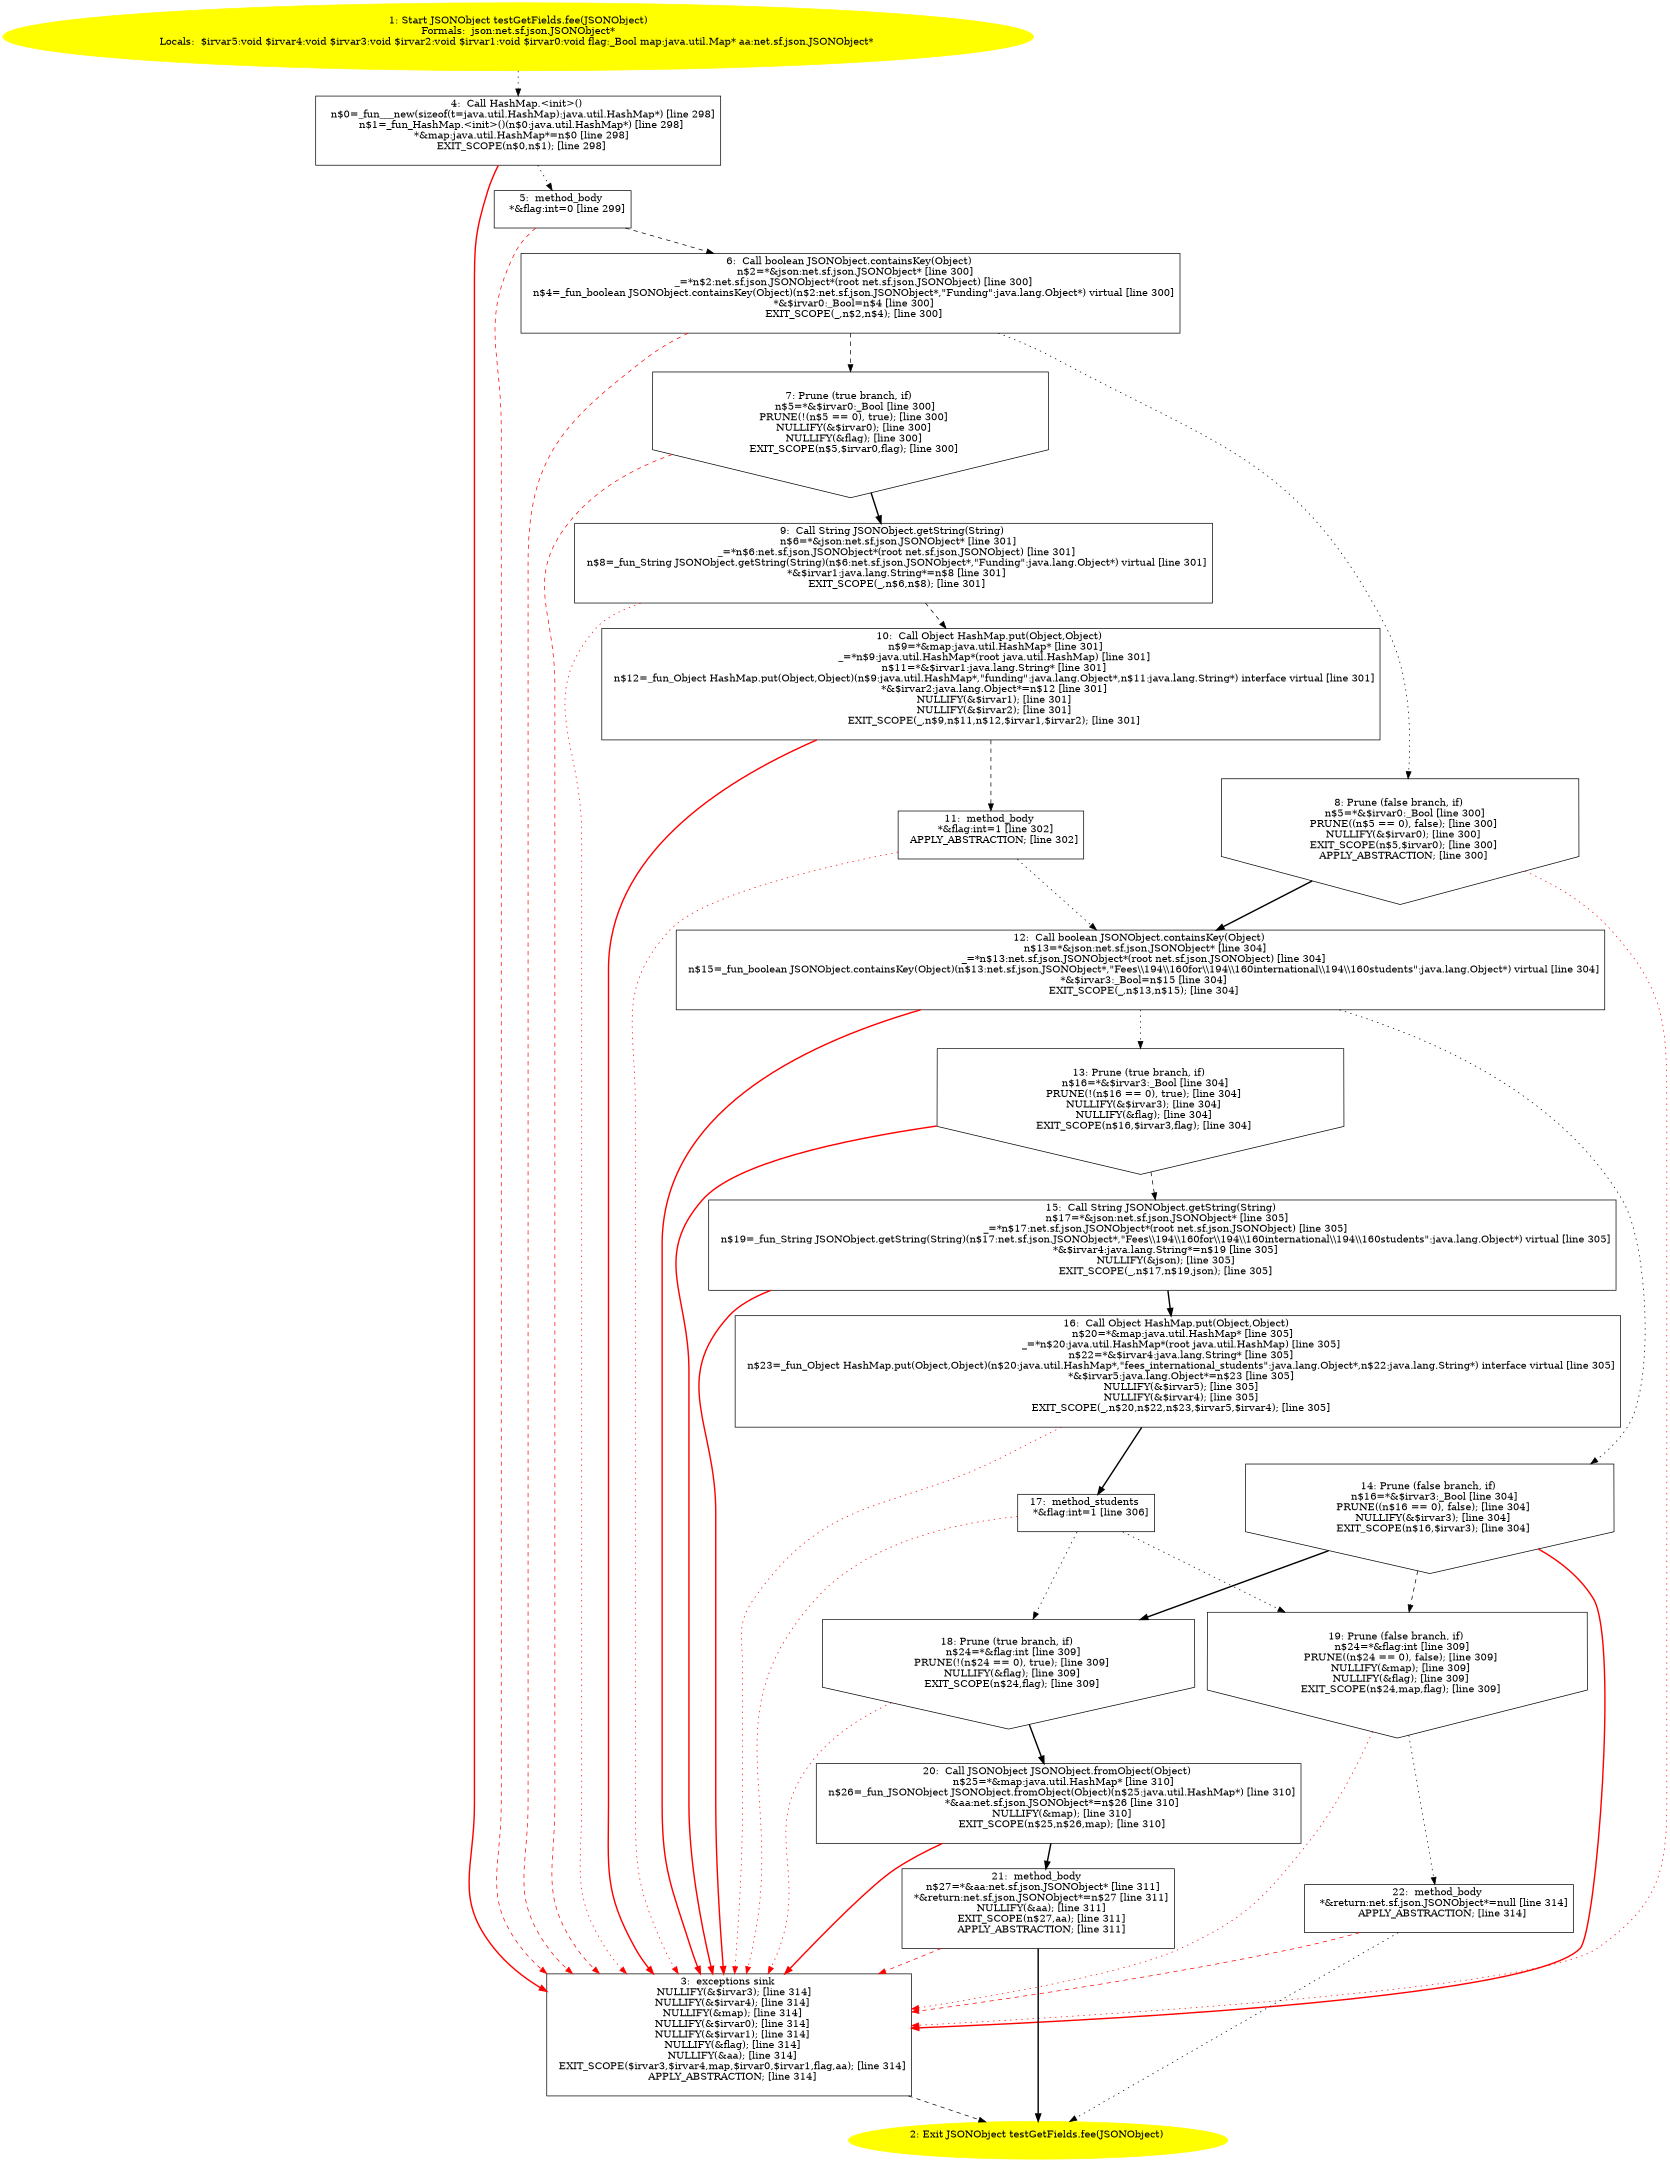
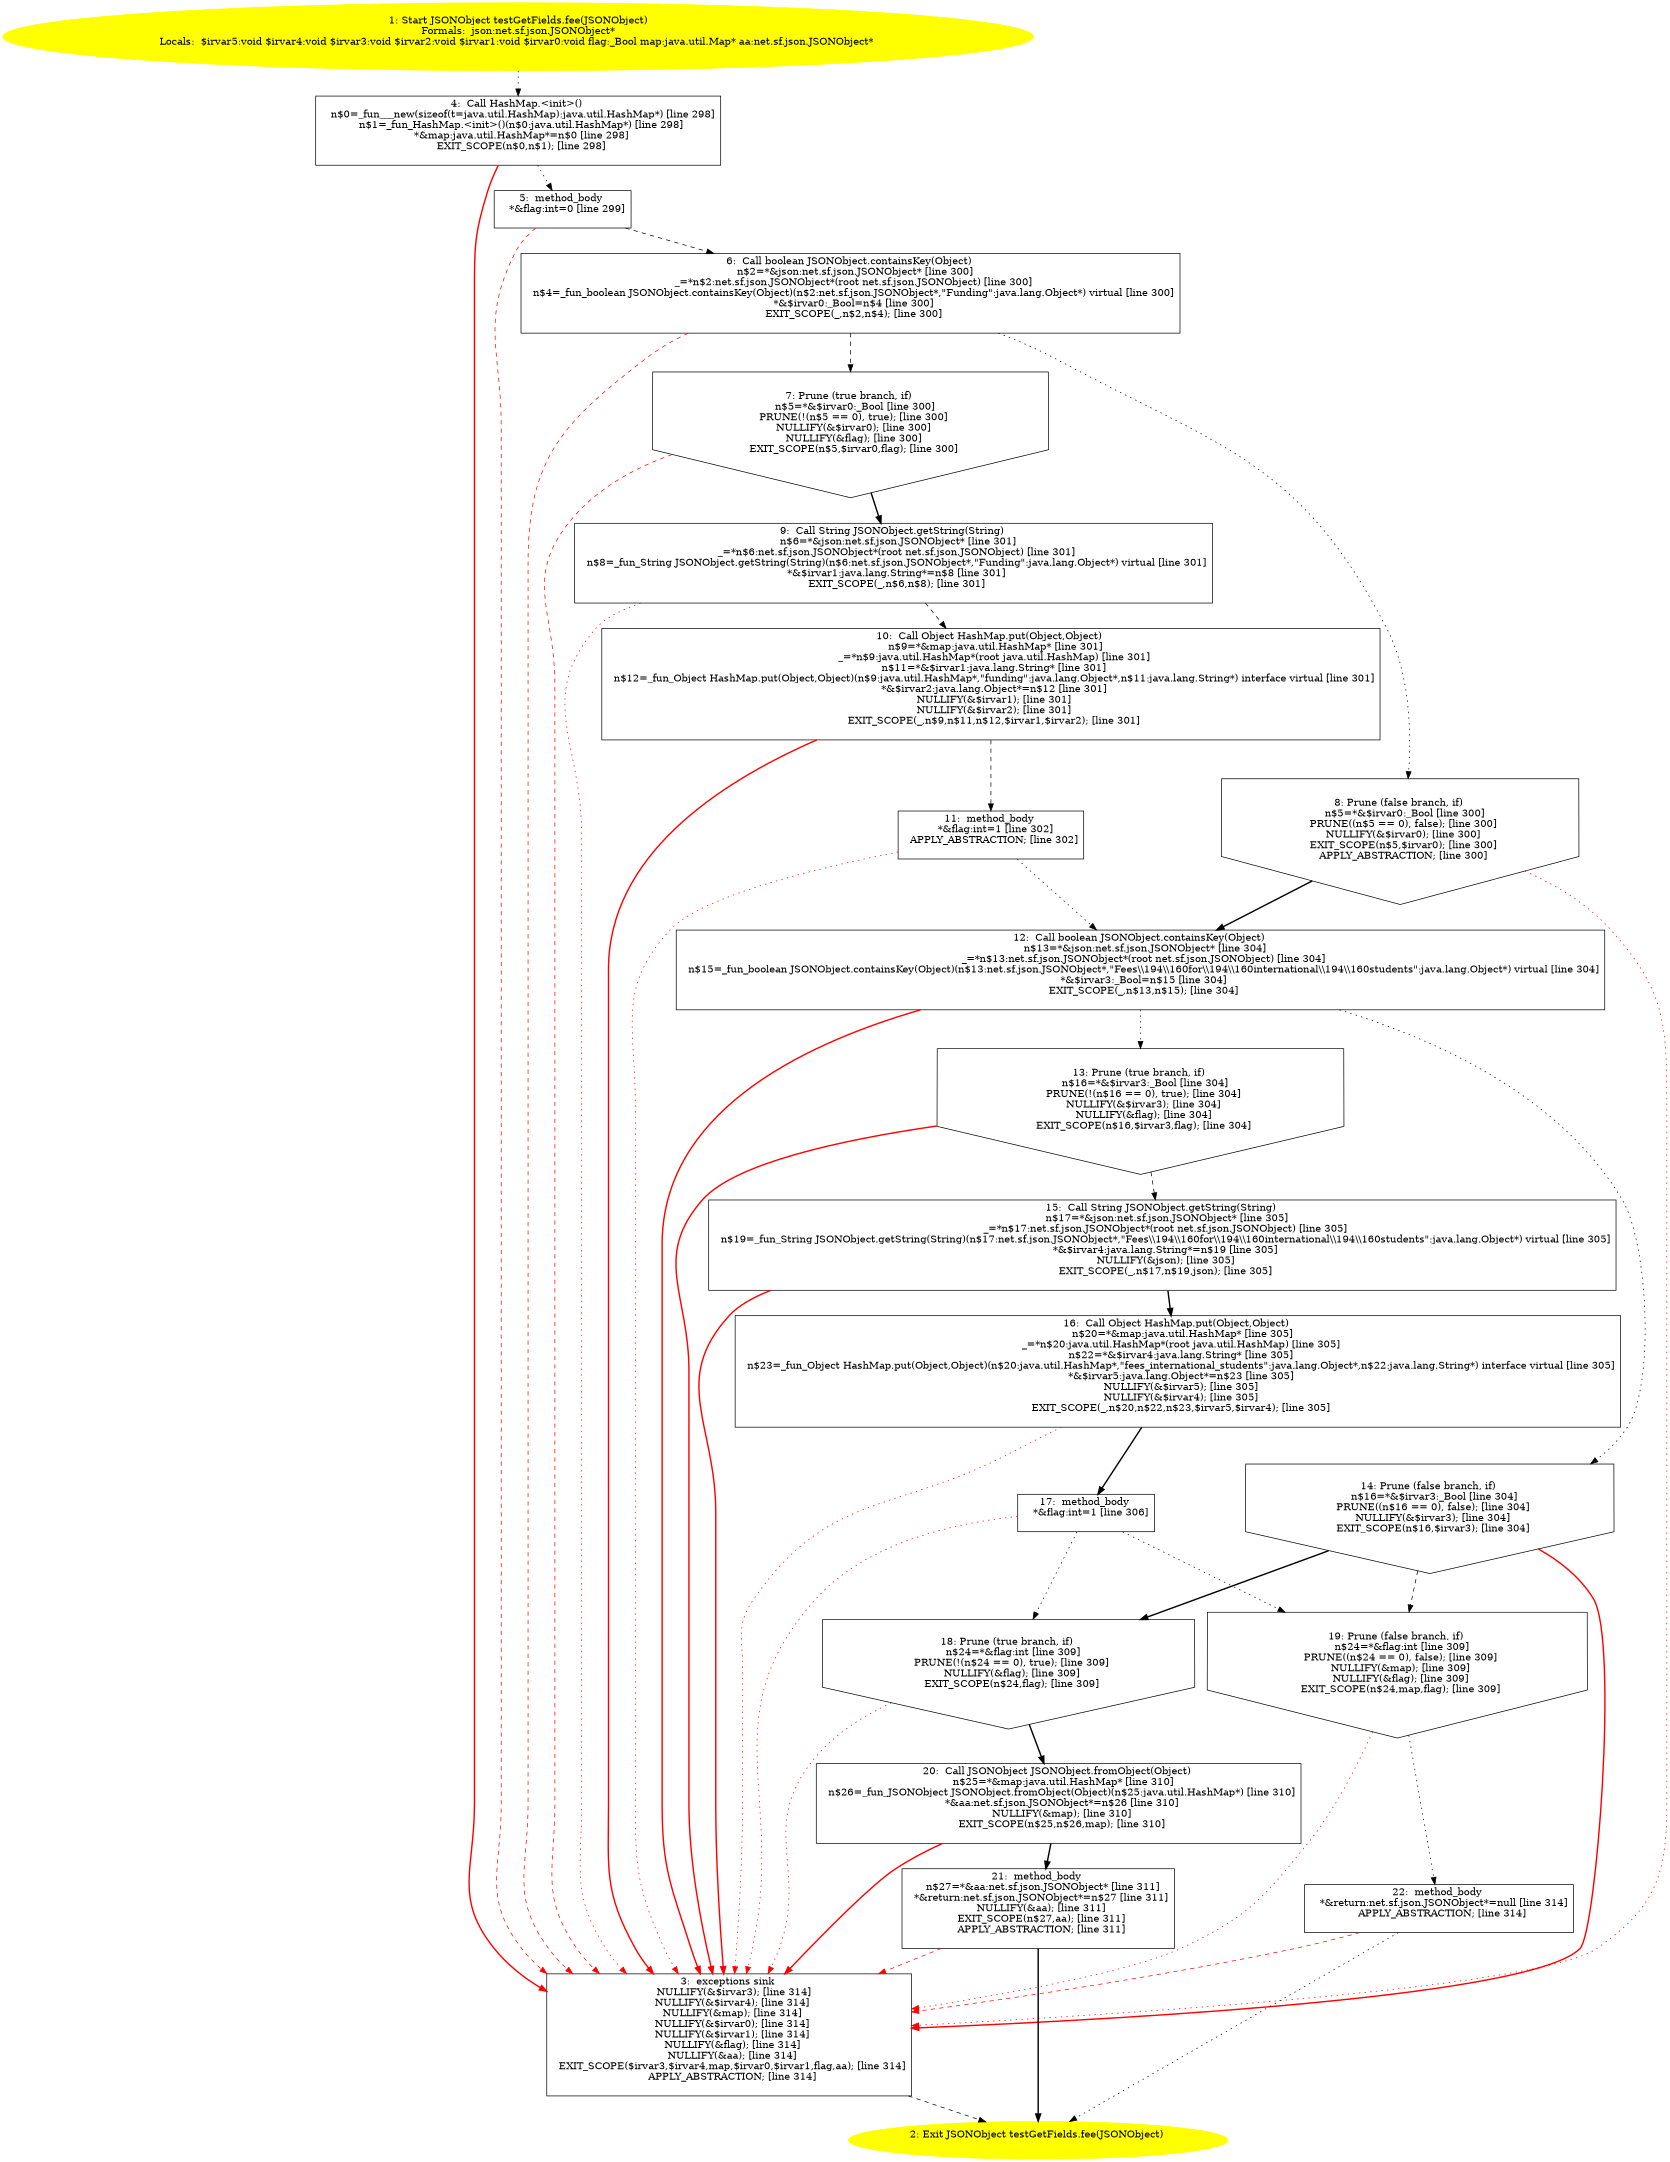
(1086, 1513) -> (1086, 1513)
